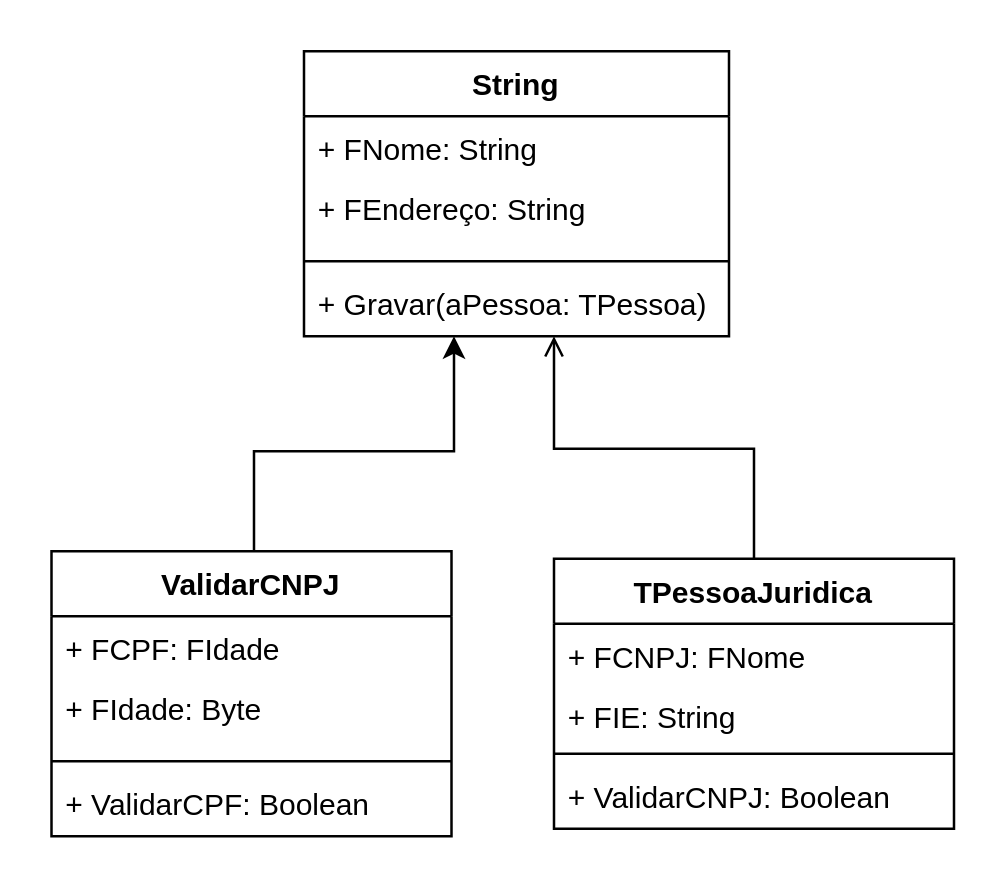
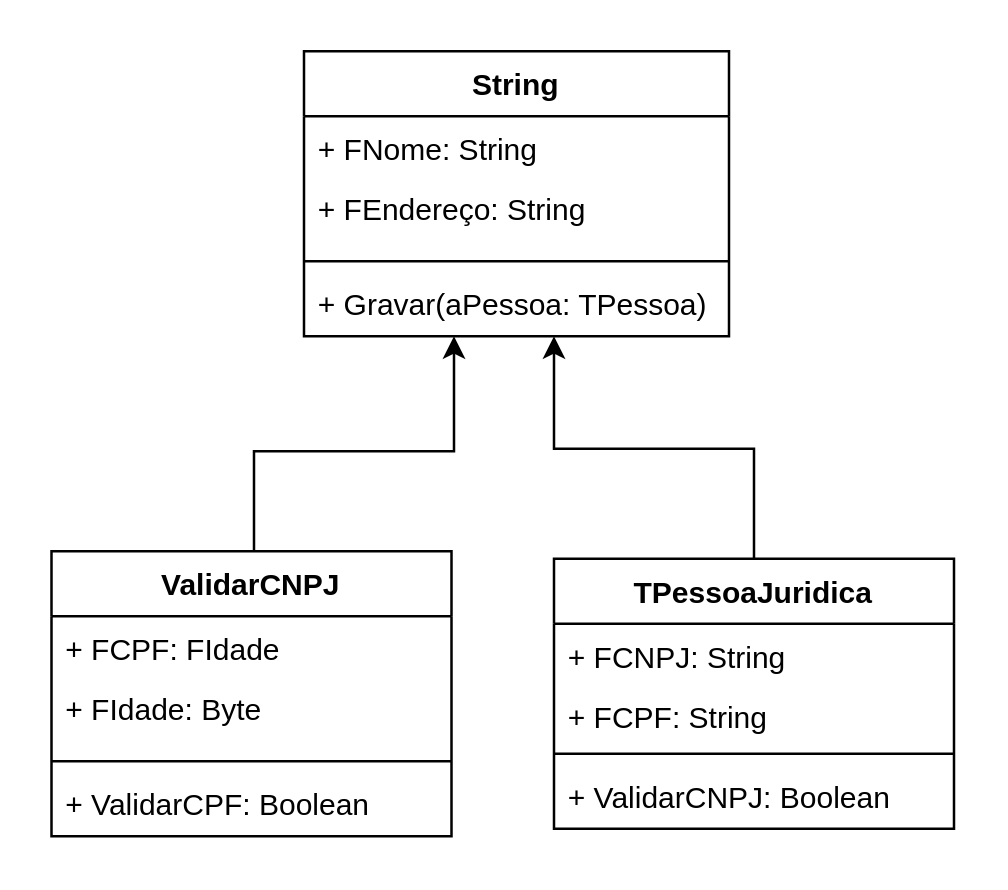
(554, 350) -> (554, 354)
(673, 658) -> (678, 658)
(661, 718) -> (670, 718)
